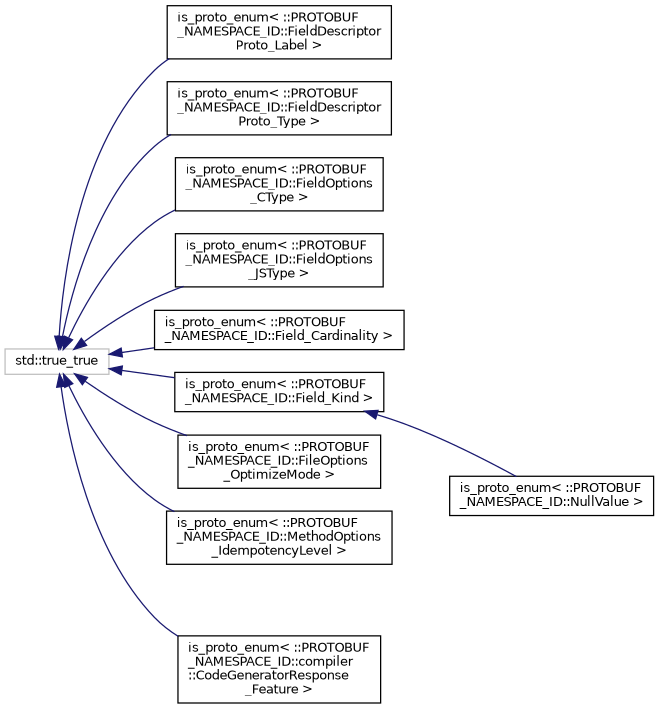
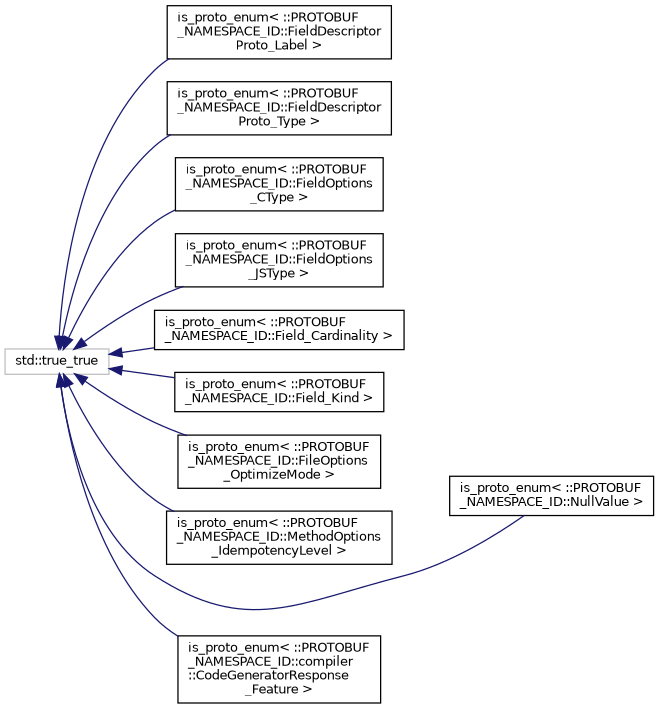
(448, 442) -> (237, 608)
